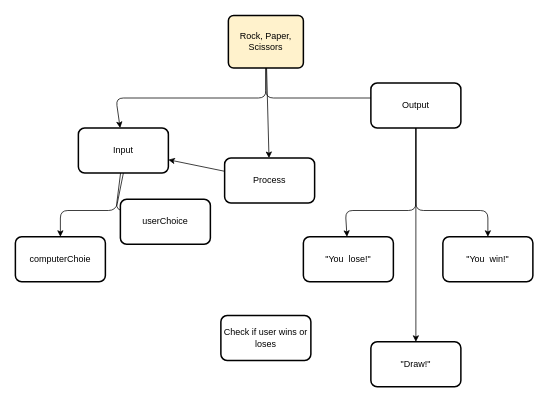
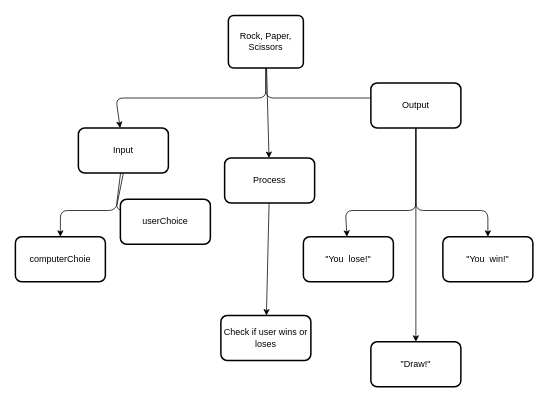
(266, 42) -> (266, 42)
(199, 166) -> (269, 227)
